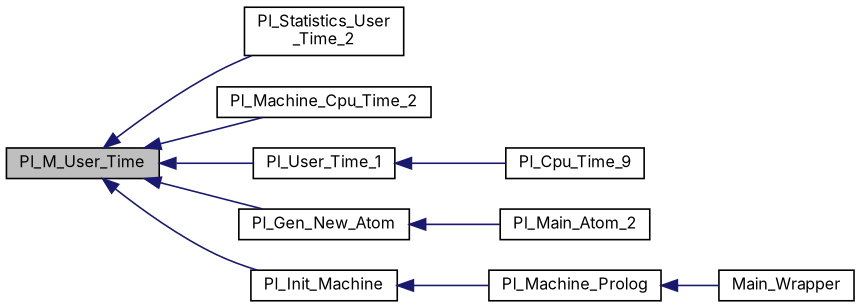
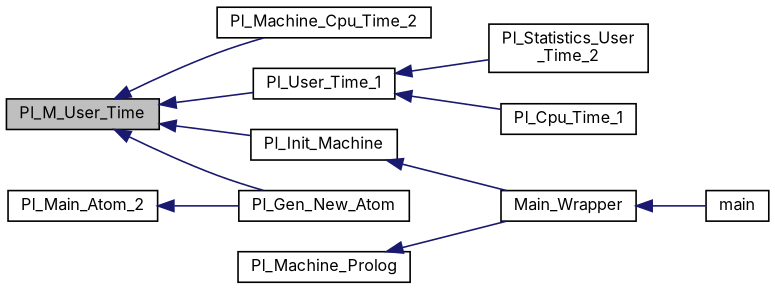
(182, 92) -> (450, 65)
(575, 163) -> (569, 119)
none -> (737, 206)
(463, 224) -> (206, 206)
(451, 285) -> (455, 177)
